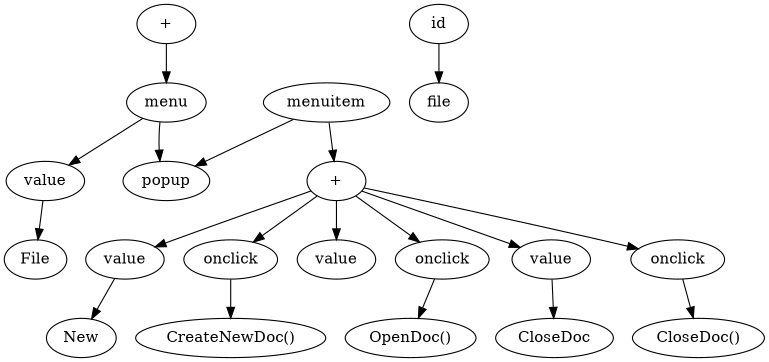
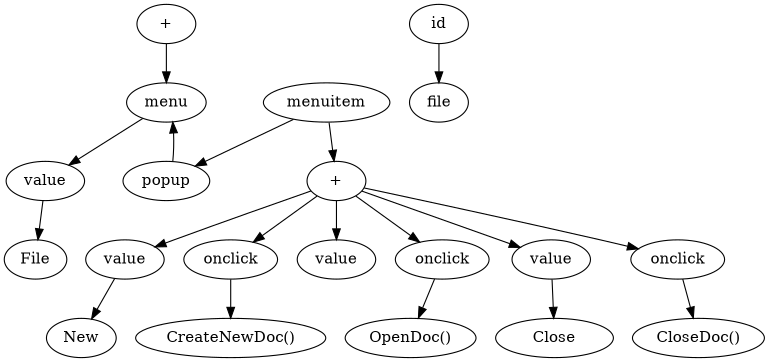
(159, 136) -> (174, 147)
(555, 338) -> (555, 338)
